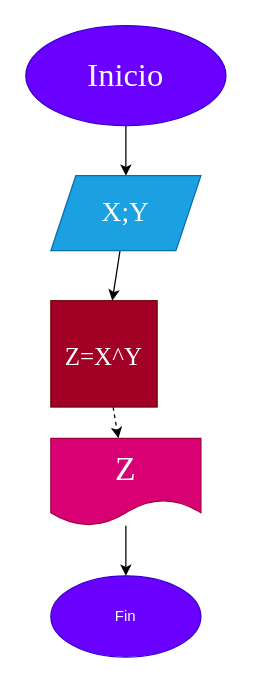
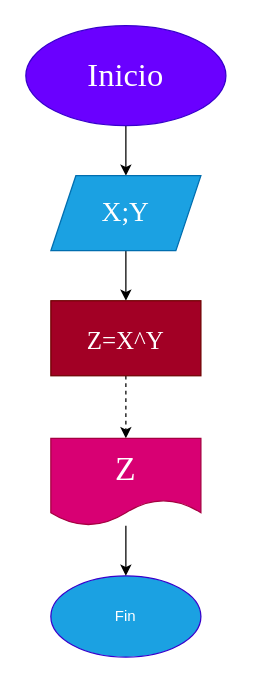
(104, 354) -> (126, 338)
(126, 616) -> (126, 616)
